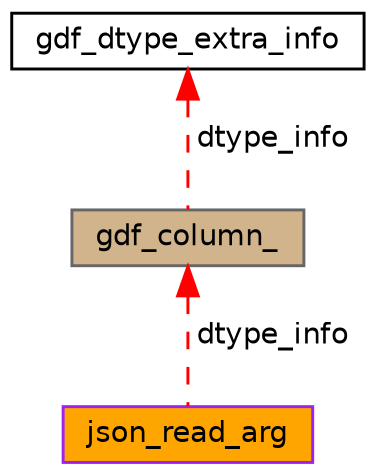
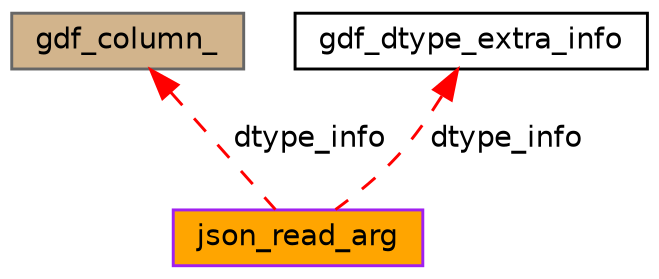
(188, 155) -> (395, 159)
